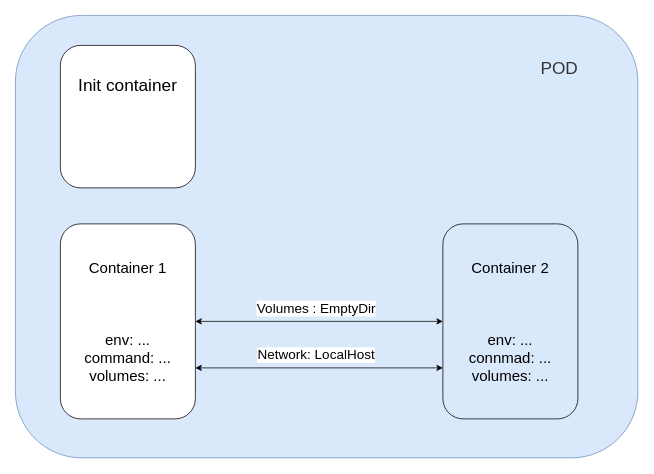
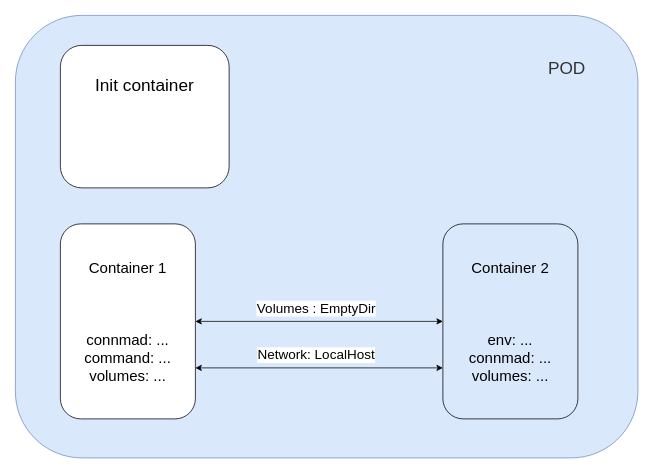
(559, 68) -> (567, 68)
(128, 117) -> (145, 117)
(128, 321) -> (128, 321)
